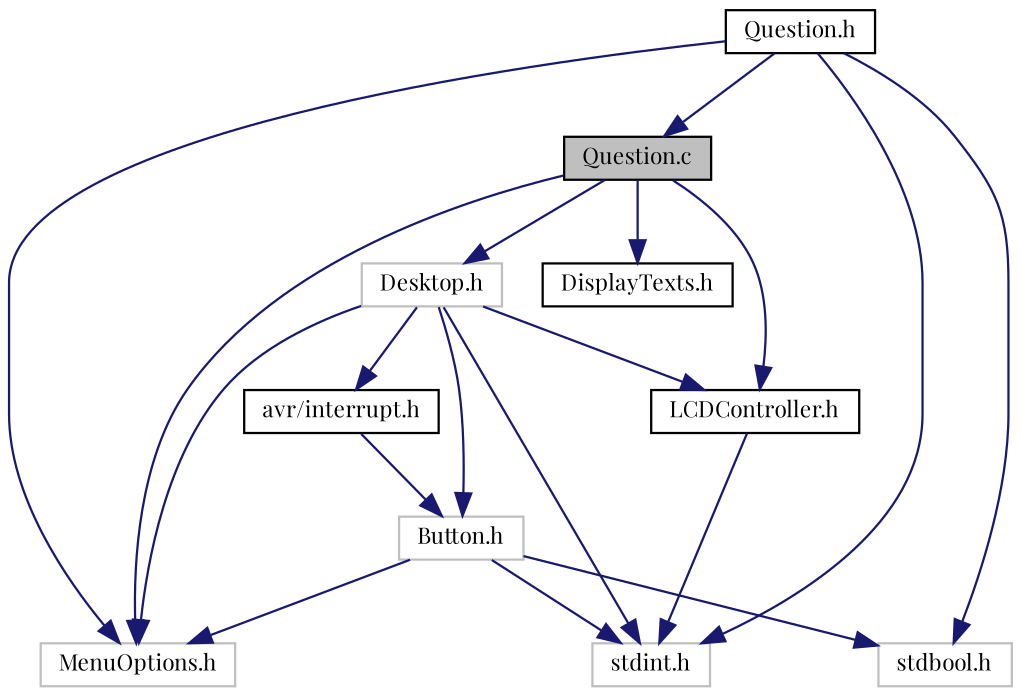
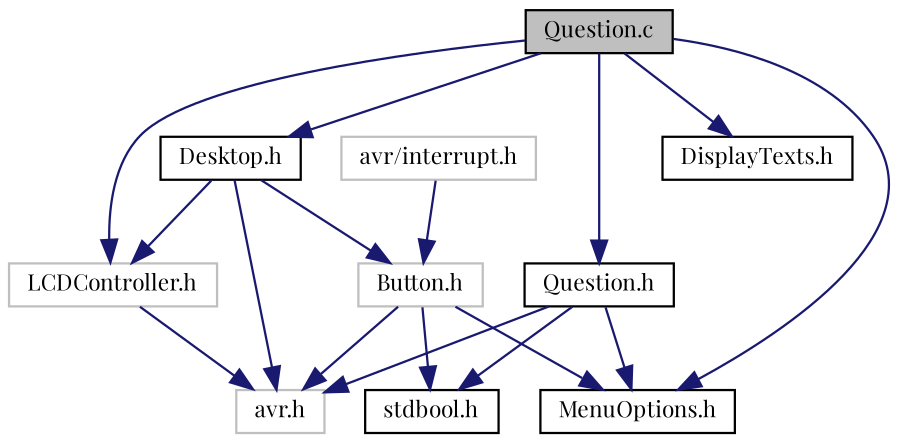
(729, 88) -> (599, 147)
(432, 285) -> (231, 158)
(393, 339) -> none
(341, 412) -> (439, 158)
(755, 412) -> (113, 285)
(199, 425) -> none
(138, 665) -> (638, 412)
(651, 665) -> (280, 412)
(945, 665) -> (432, 412)
